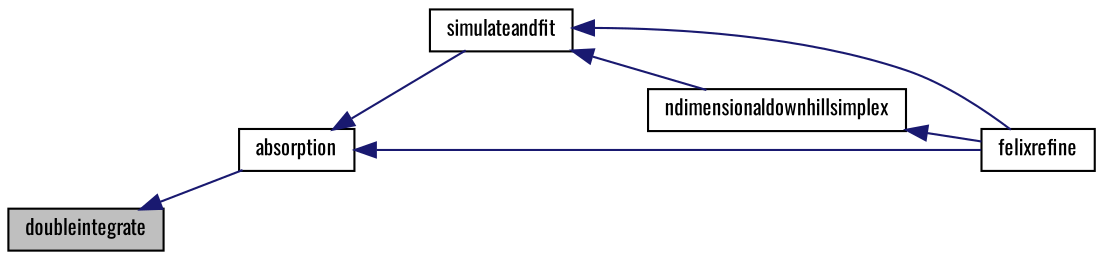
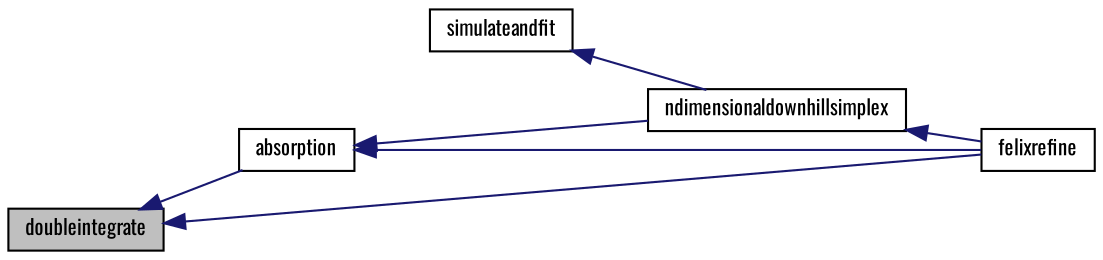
(812, 47) -> (583, 188)
(409, 84) -> (512, 132)
